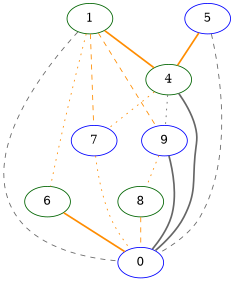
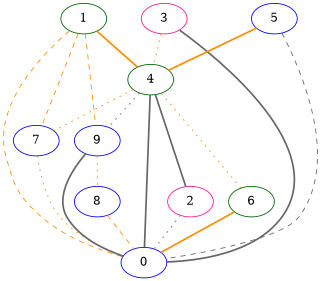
none -> (164, 19)
(67, 110) -> (201, 141)
(4, 172) -> (8, 164)
(141, 202) -> (97, 202)
none -> (190, 202)
